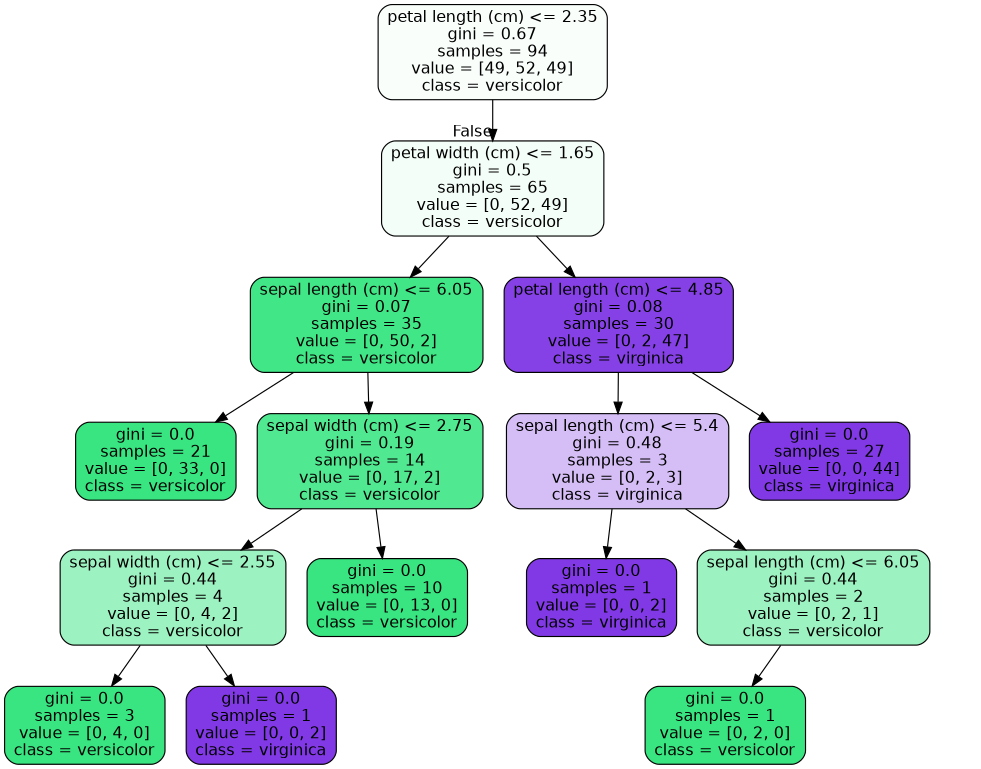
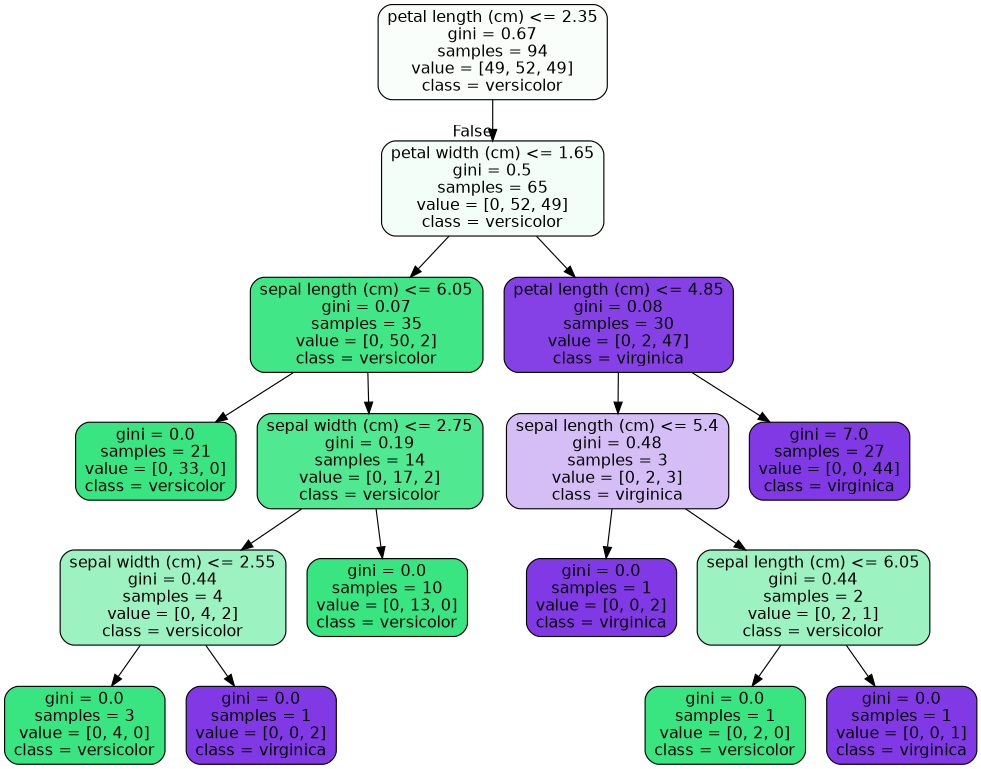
(830, 461) -> (830, 461)
none -> (902, 725)
